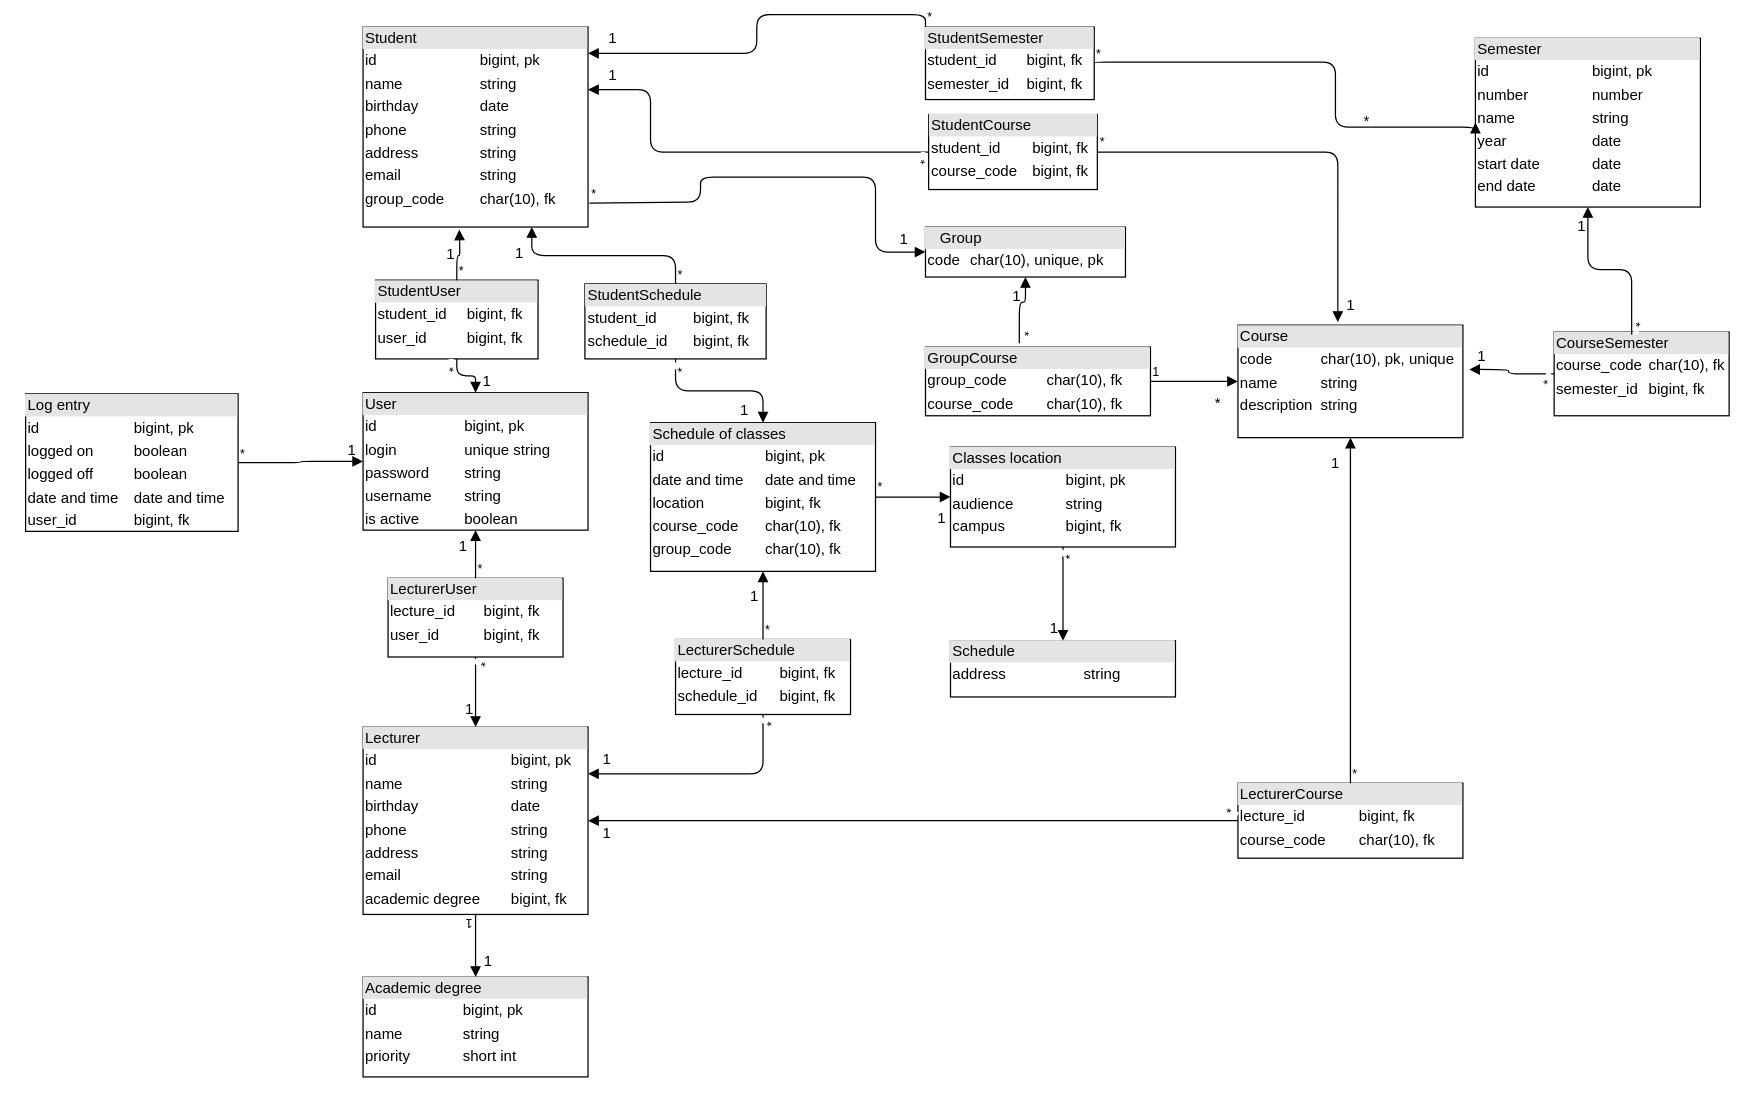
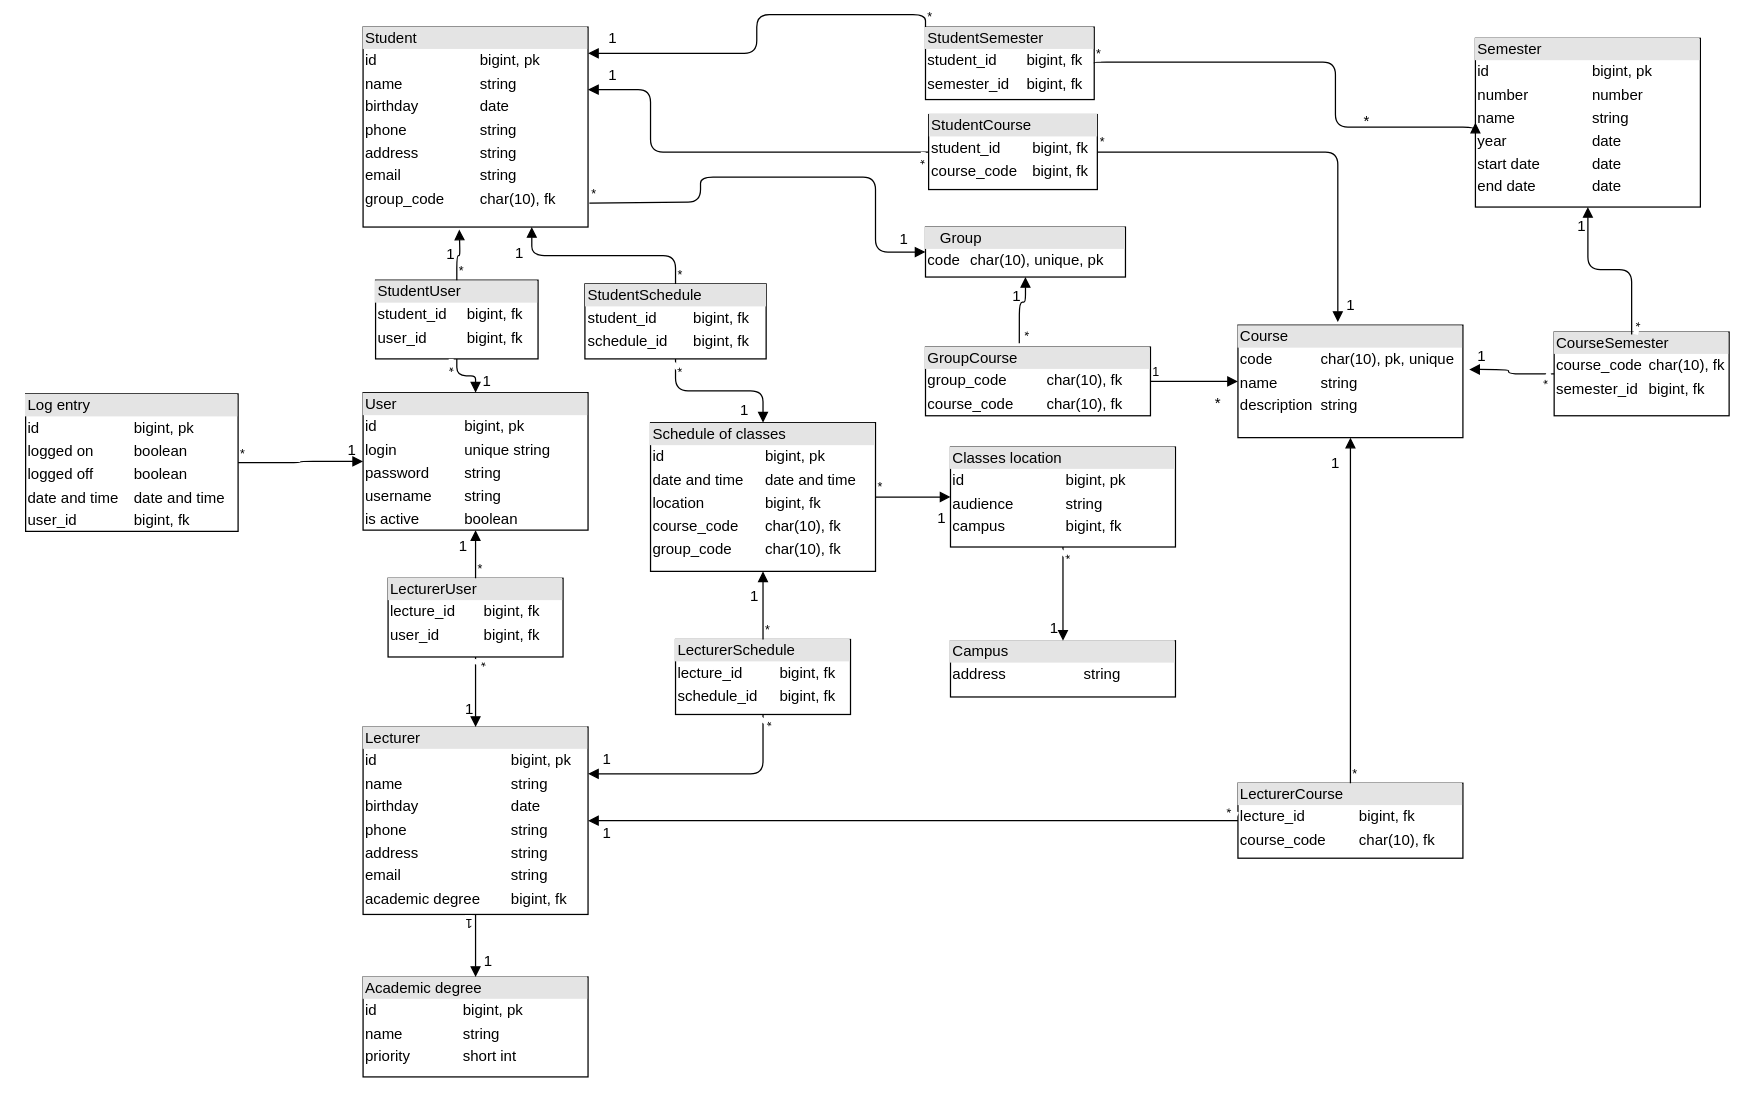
(1003, 659) -> (1003, 659)
